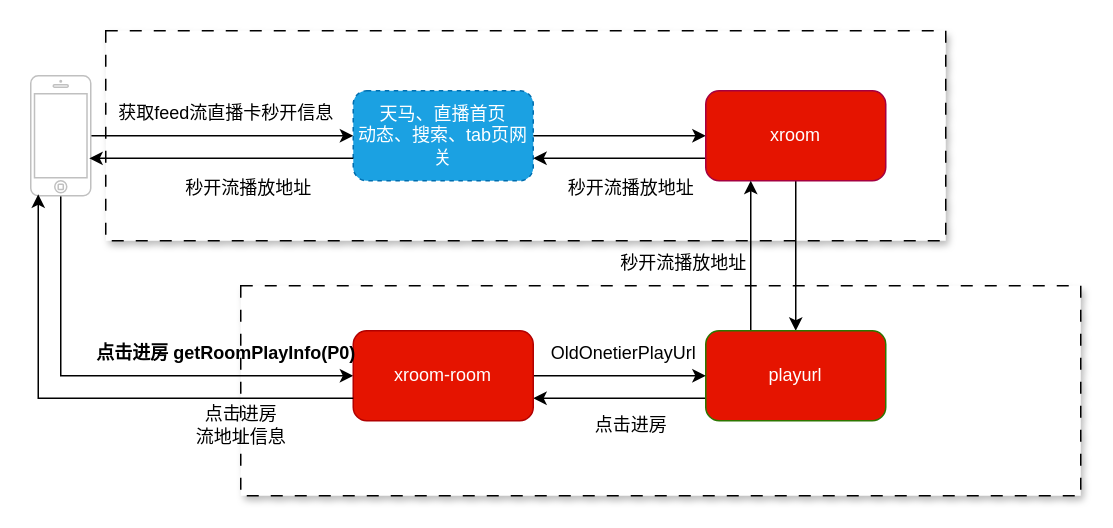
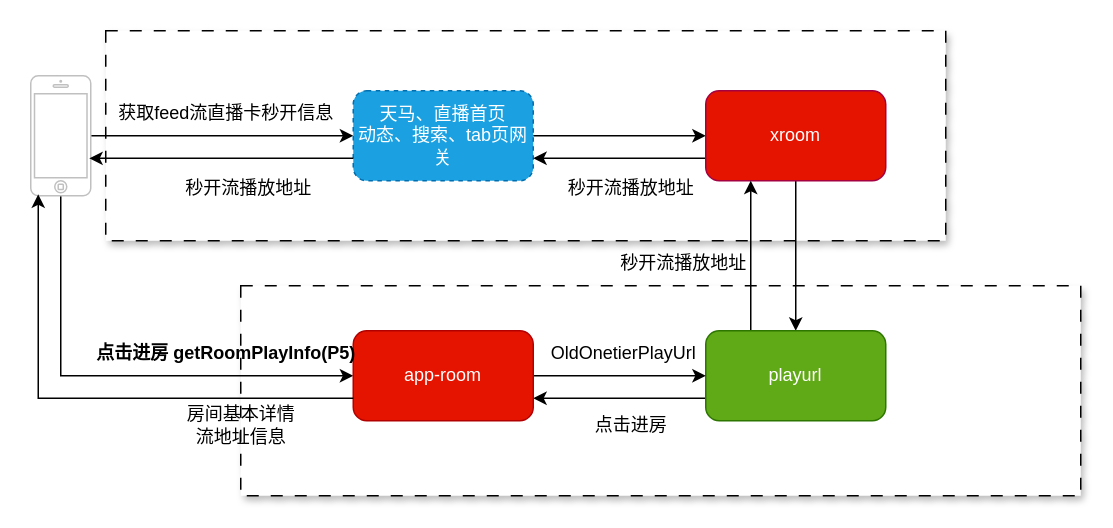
(227, 353) -> (227, 353)
(443, 376) -> (443, 376)
(796, 376) -> (796, 376)
(242, 425) -> (242, 425)
